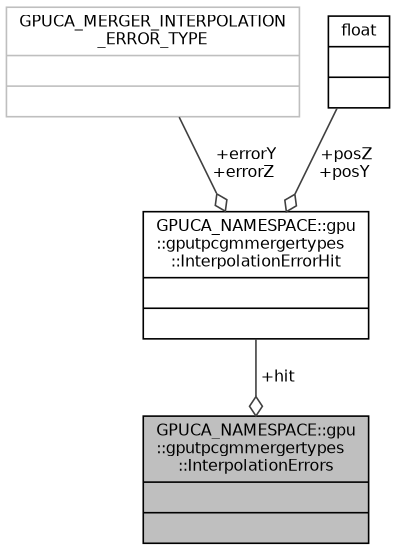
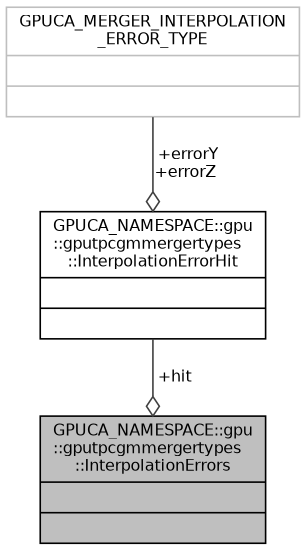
(359, 62) -> none
